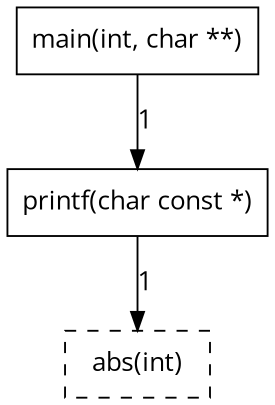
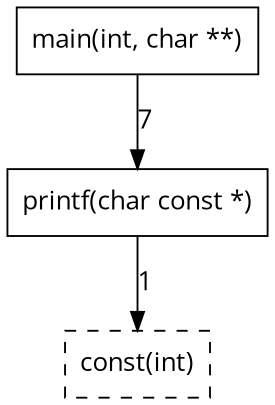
(146, 122) -> (146, 122)
(138, 364) -> (138, 364)
